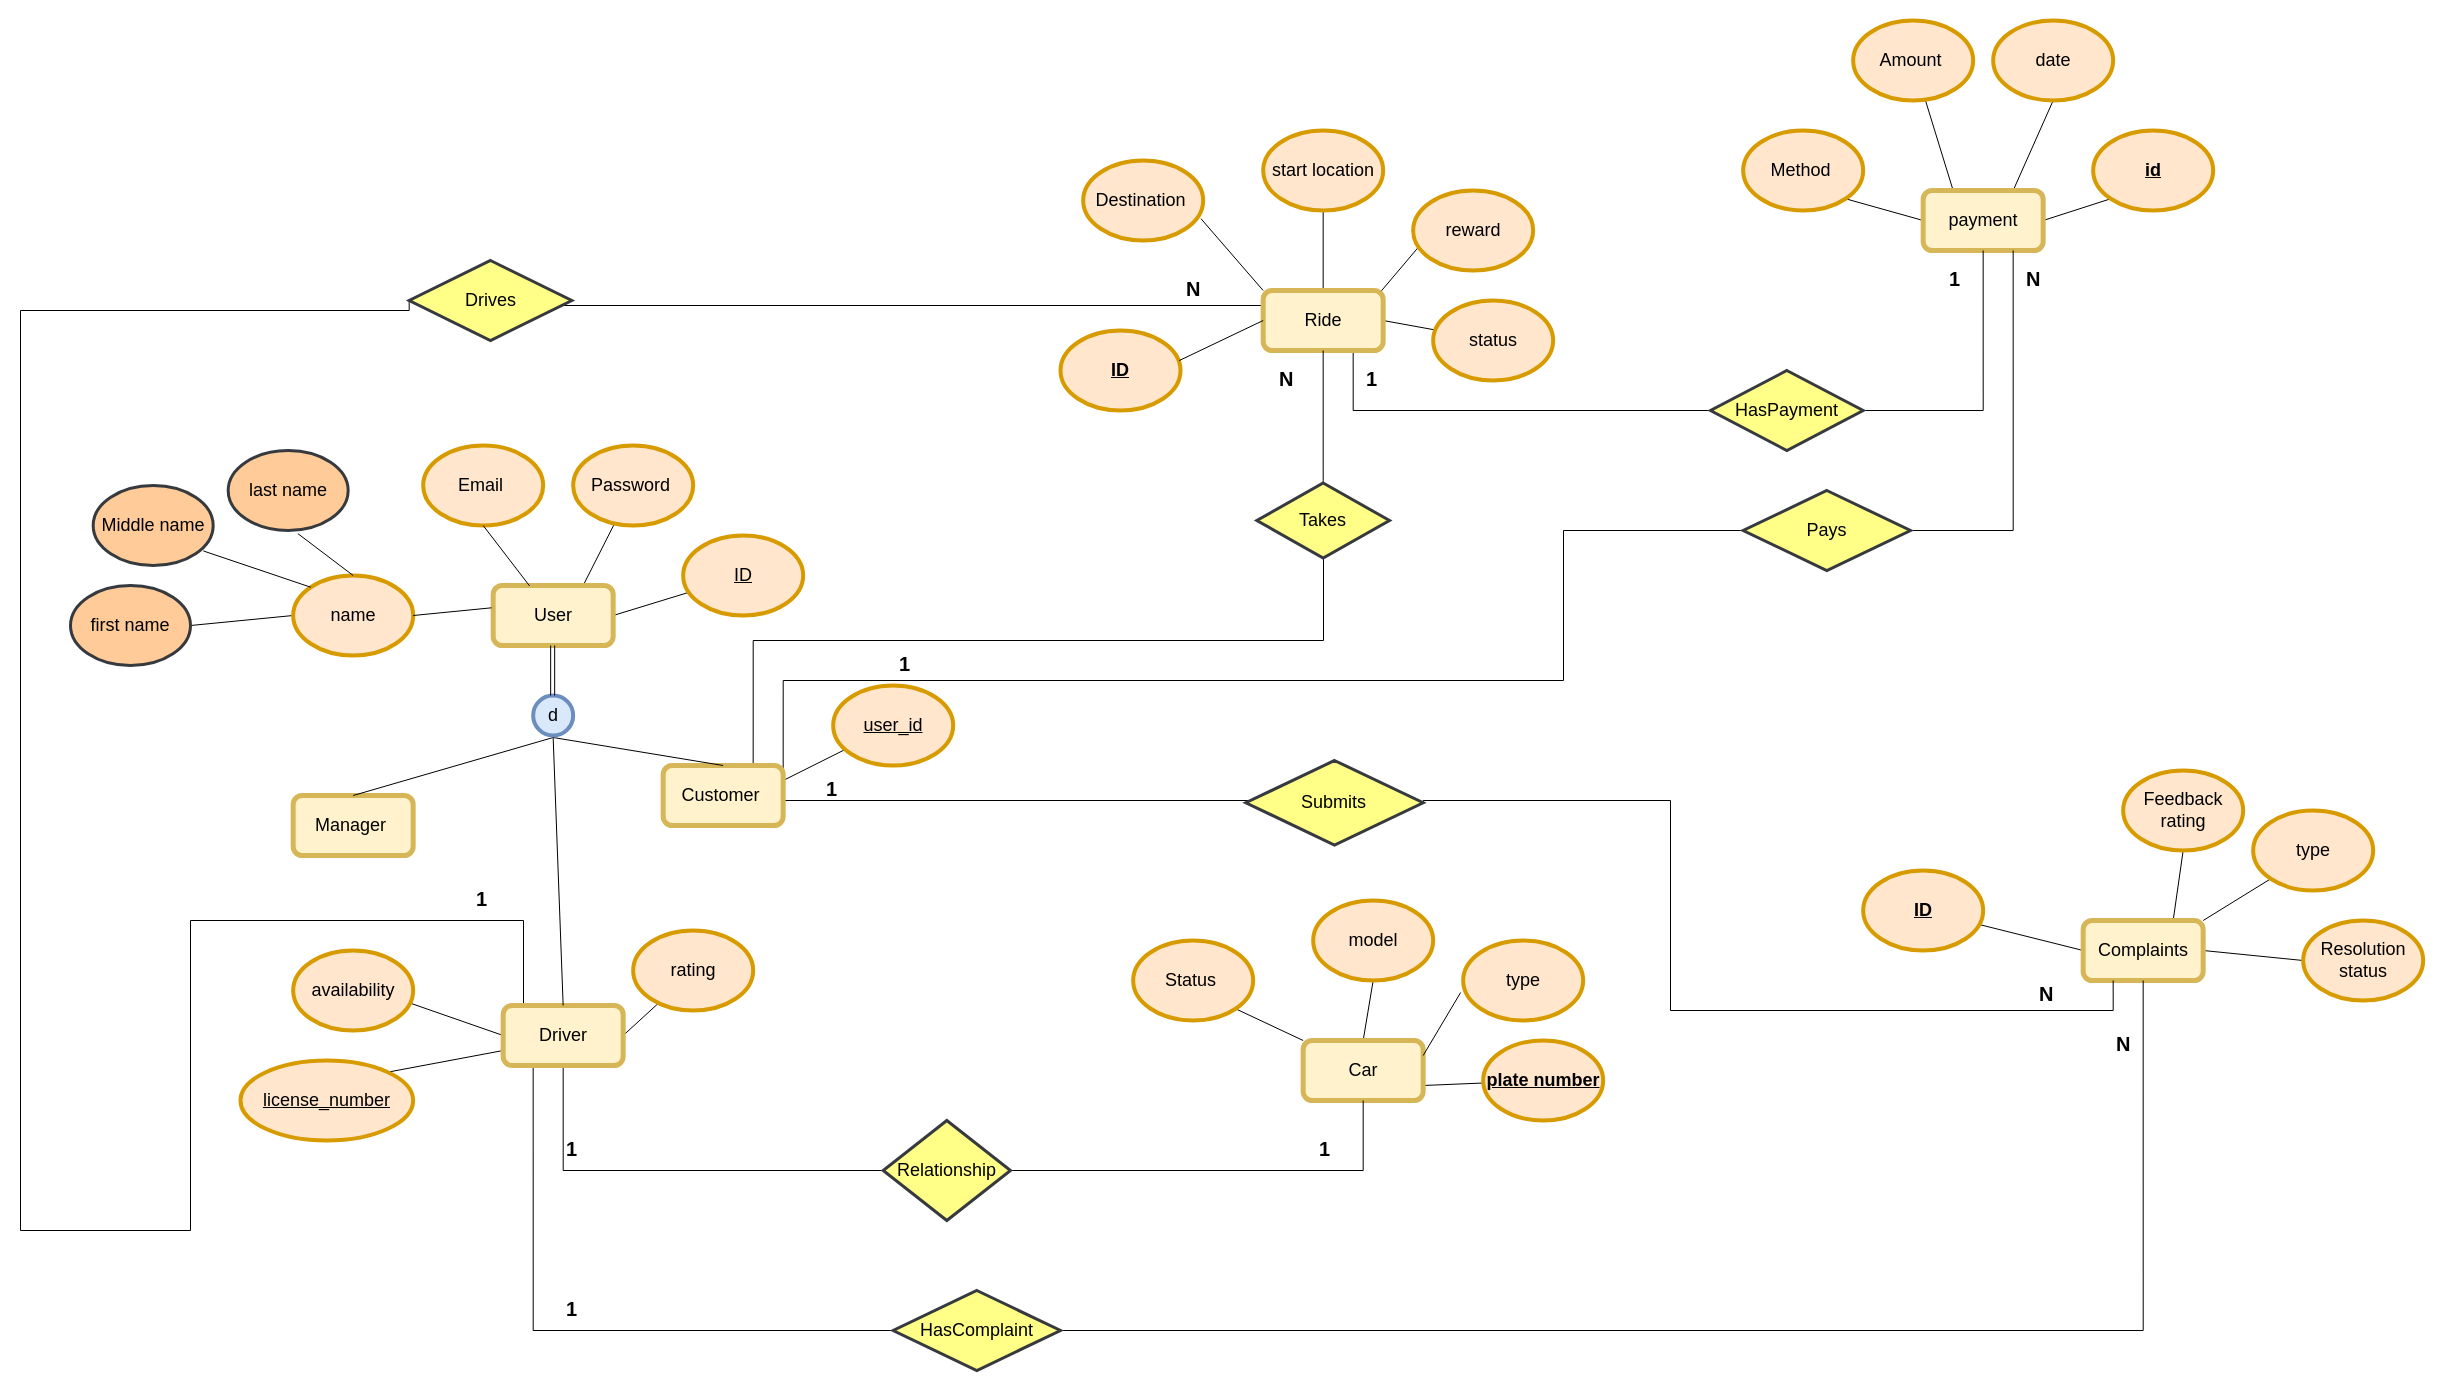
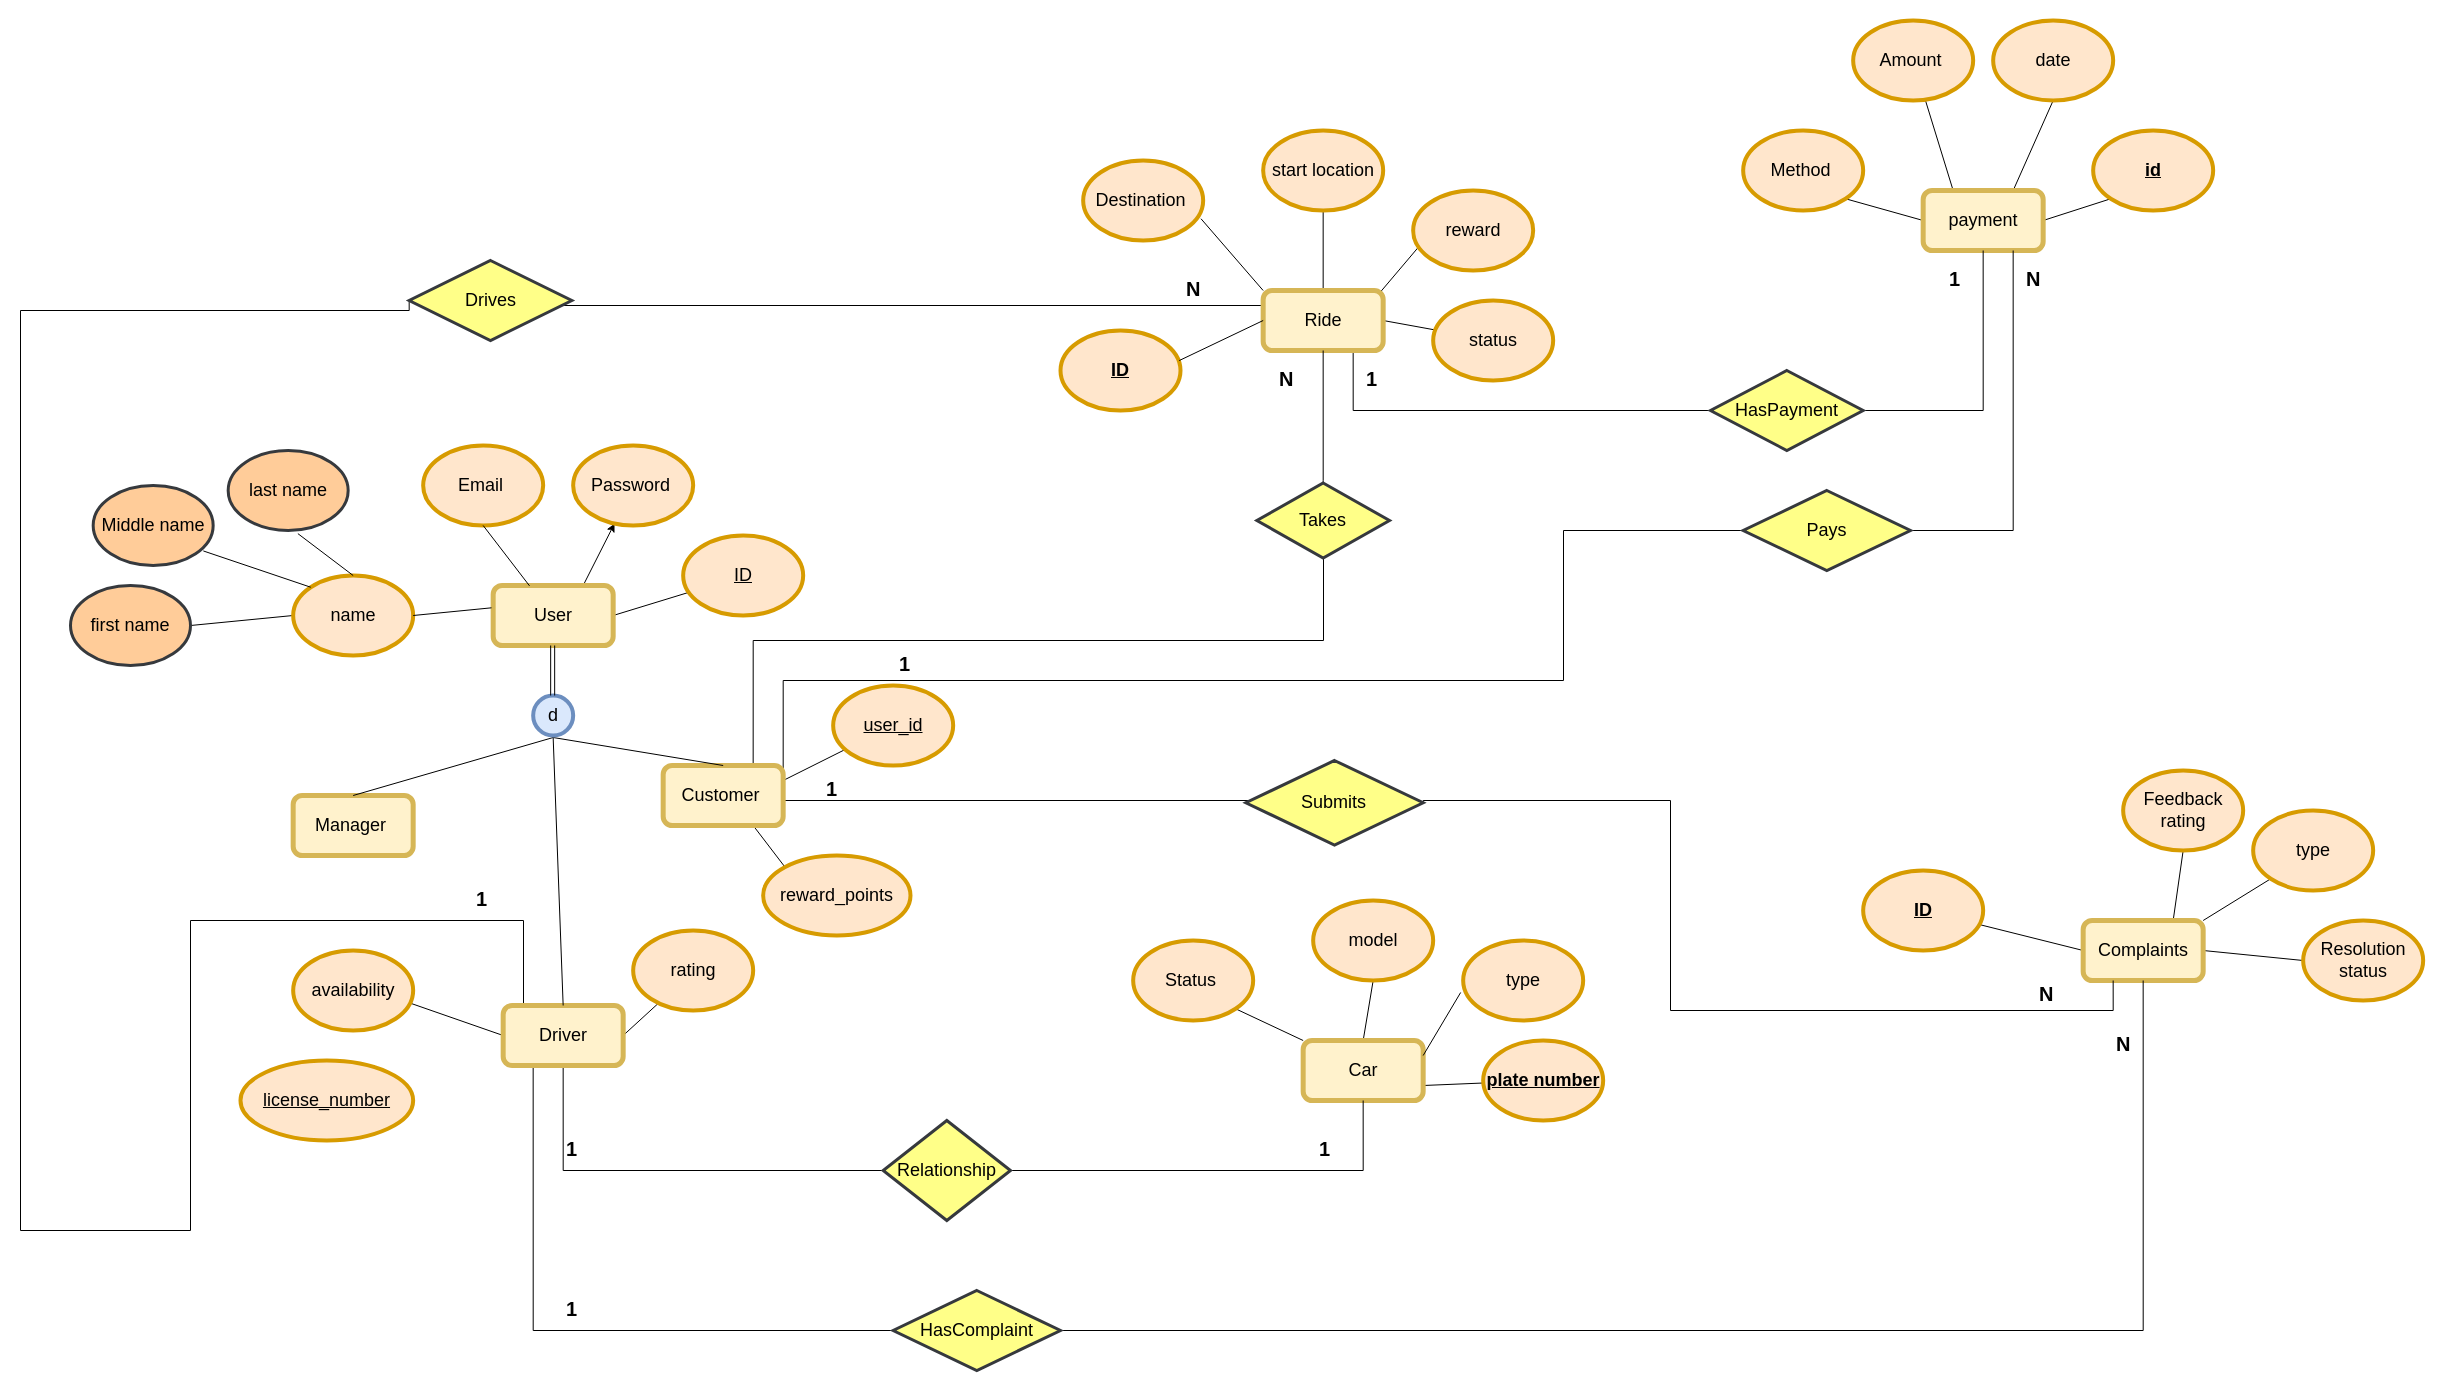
(612, 528) -> (611, 531)
none -> (769, 846)
none -> (837, 896)
(445, 1061) -> none
